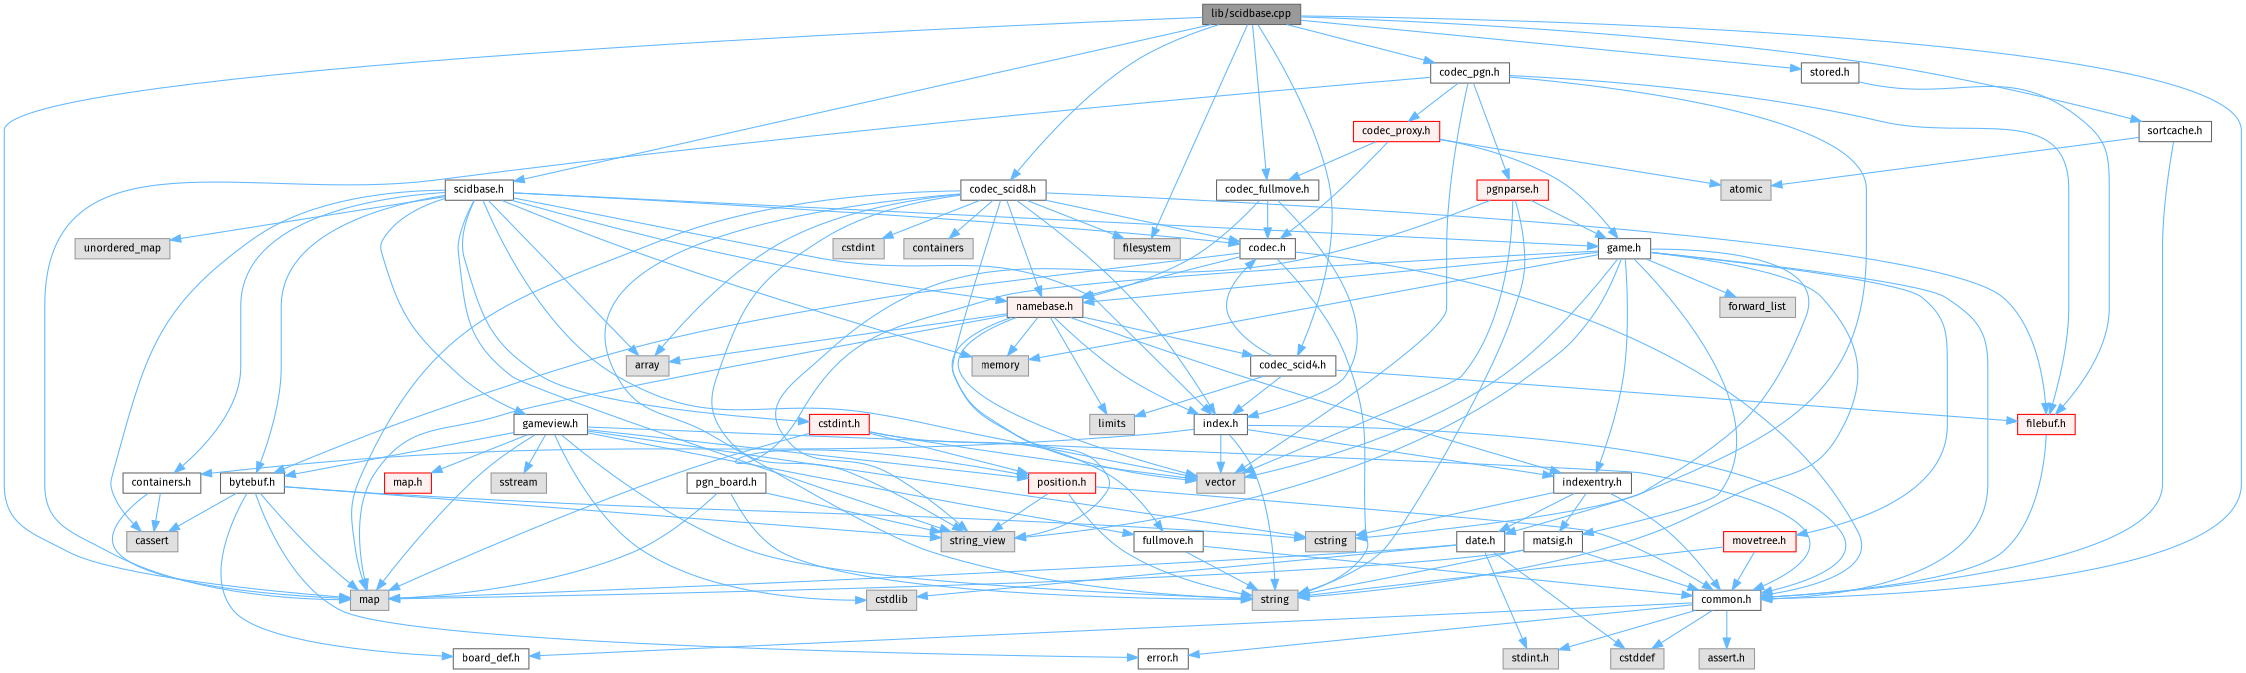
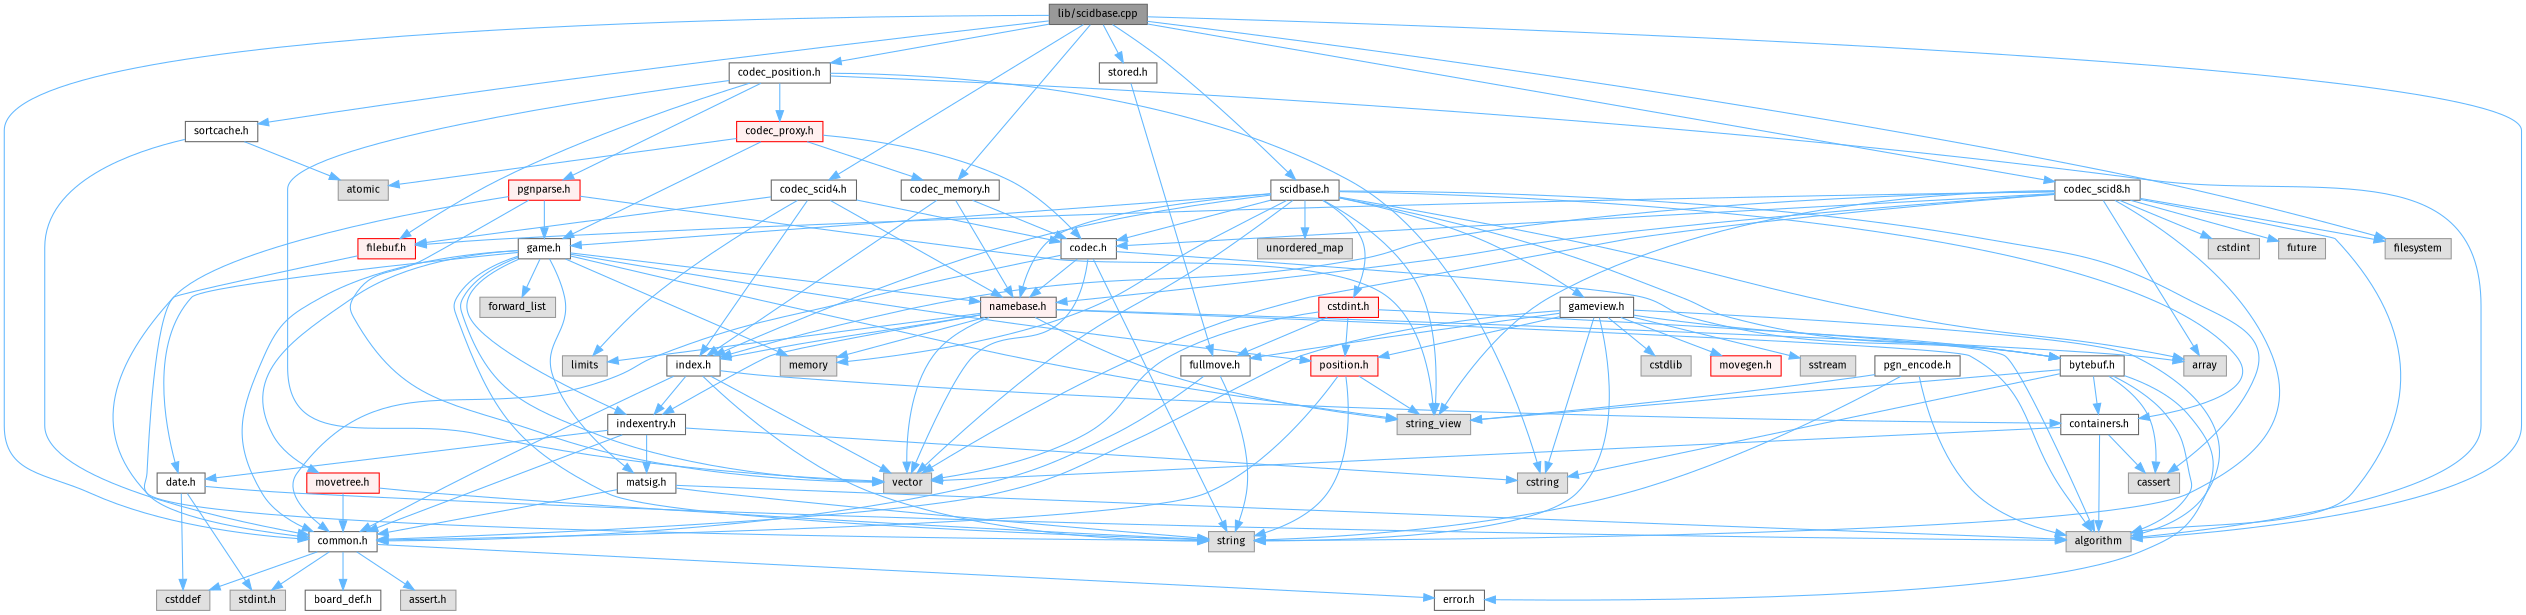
(1470, 73) -> (780, 73)
(2105, 150) -> (1164, 195)
(1268, 190) -> (950, 190)
(939, 249) -> (2302, 249)
(1179, 339) -> (916, 248)
none -> (974, 356)
none -> (1502, 454)
(408, 483) -> (1746, 366)
(727, 483) -> (1918, 366)
(1232, 567) -> none
(370, 600) -> (2099, 542)
(274, 632) -> (2095, 390)
